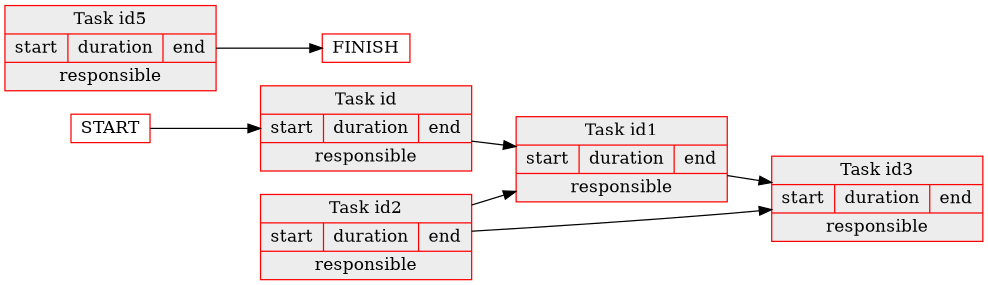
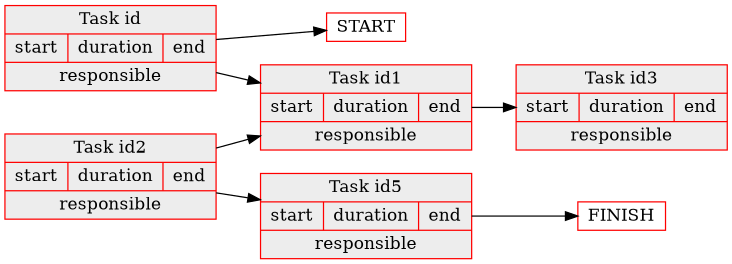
(199, 128) -> (265, 35)
(615, 222) -> (232, 195)
